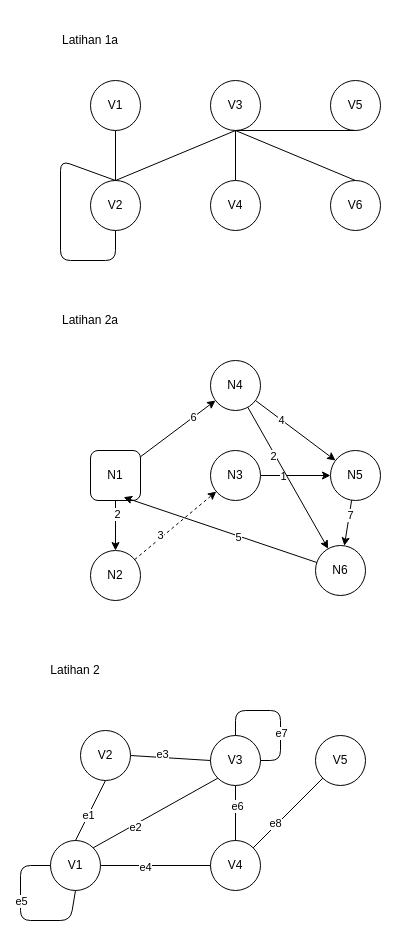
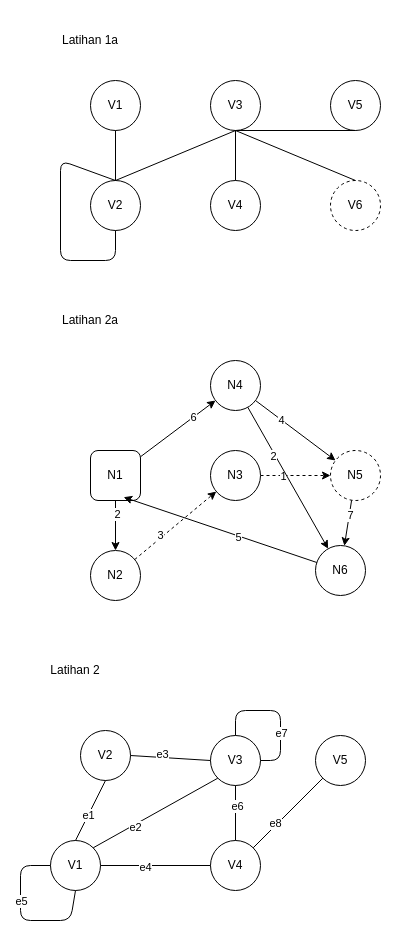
(356, 206) -> (356, 206)
(305, 476) -> (305, 476)
(356, 476) -> (356, 476)
